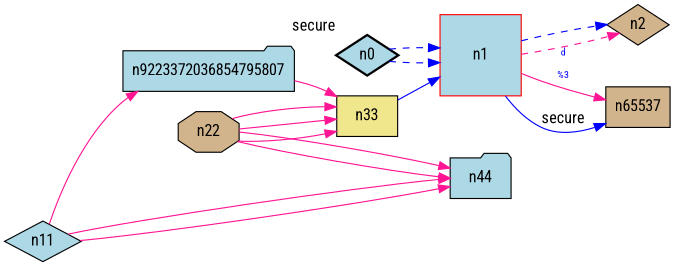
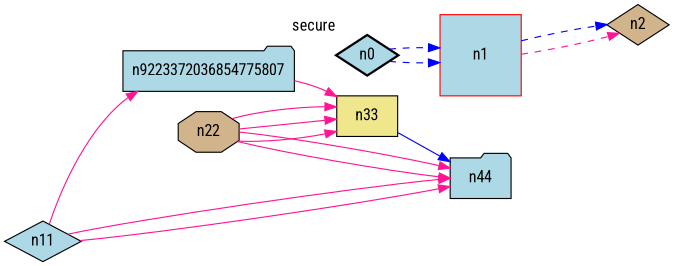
(209, 71) -> (209, 71)
(414, 91) -> (419, 144)
(638, 107) -> none
